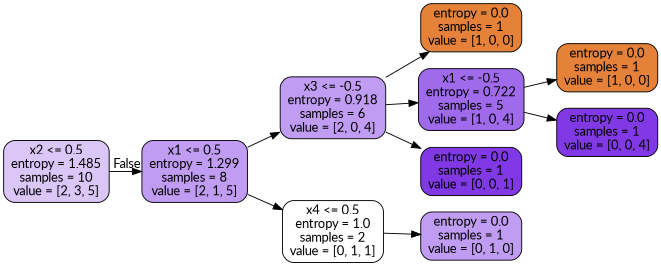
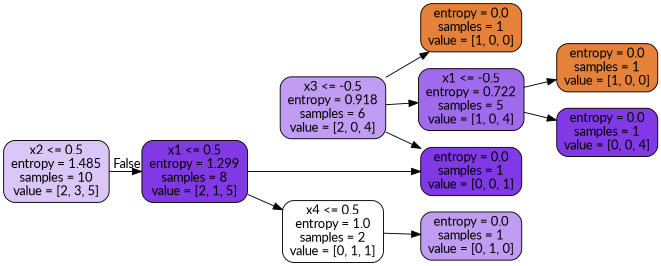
(260, 142) -> (330, 171)
(195, 171) -> (195, 171)
